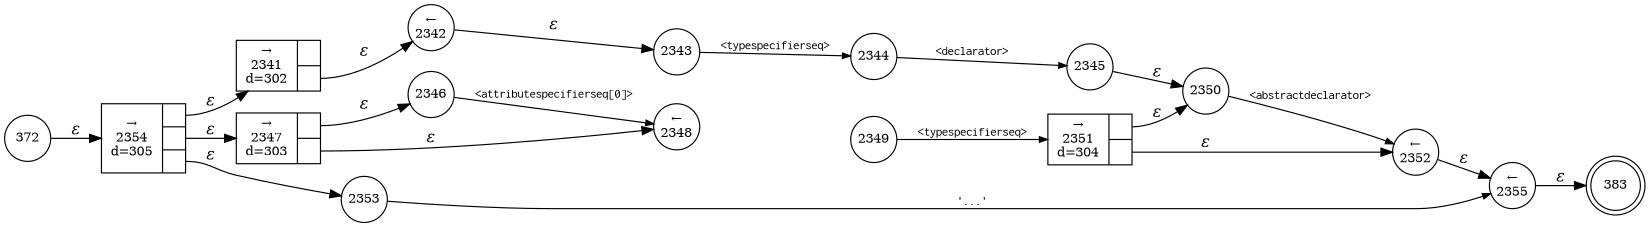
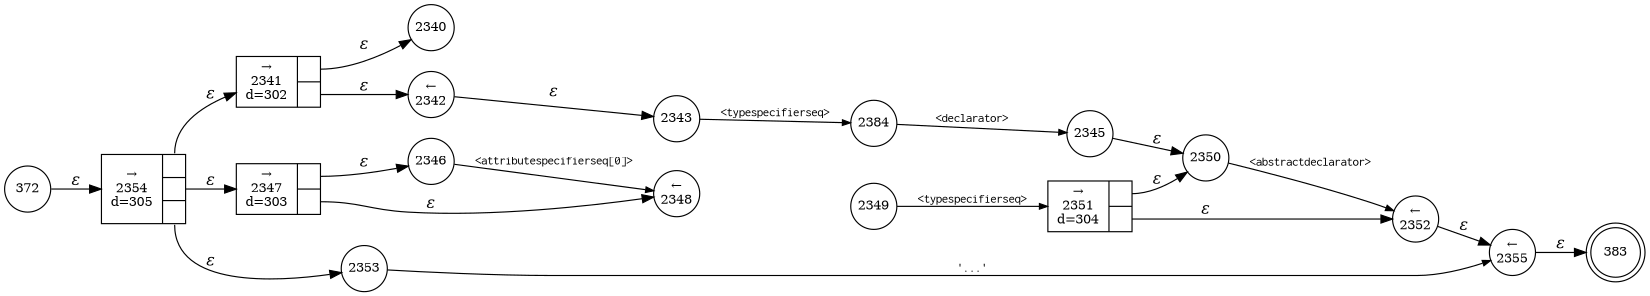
none -> (431, 28)
(874, 56) -> (874, 123)
